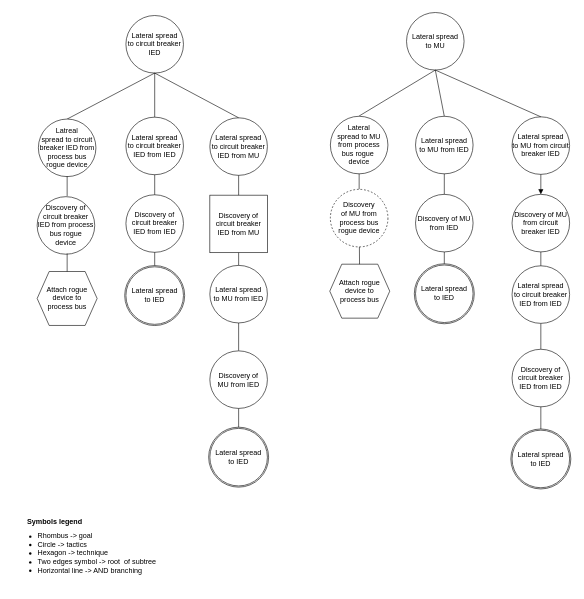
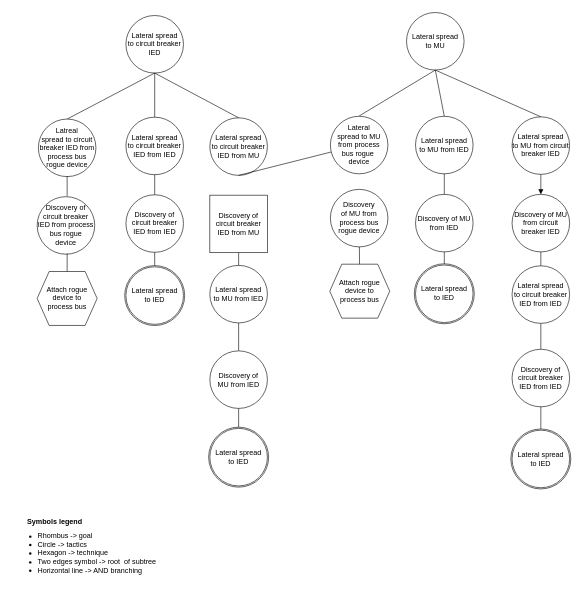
(359, 182) -> none
(239, 185) -> (284, 164)
(359, 218) -> (359, 218)
